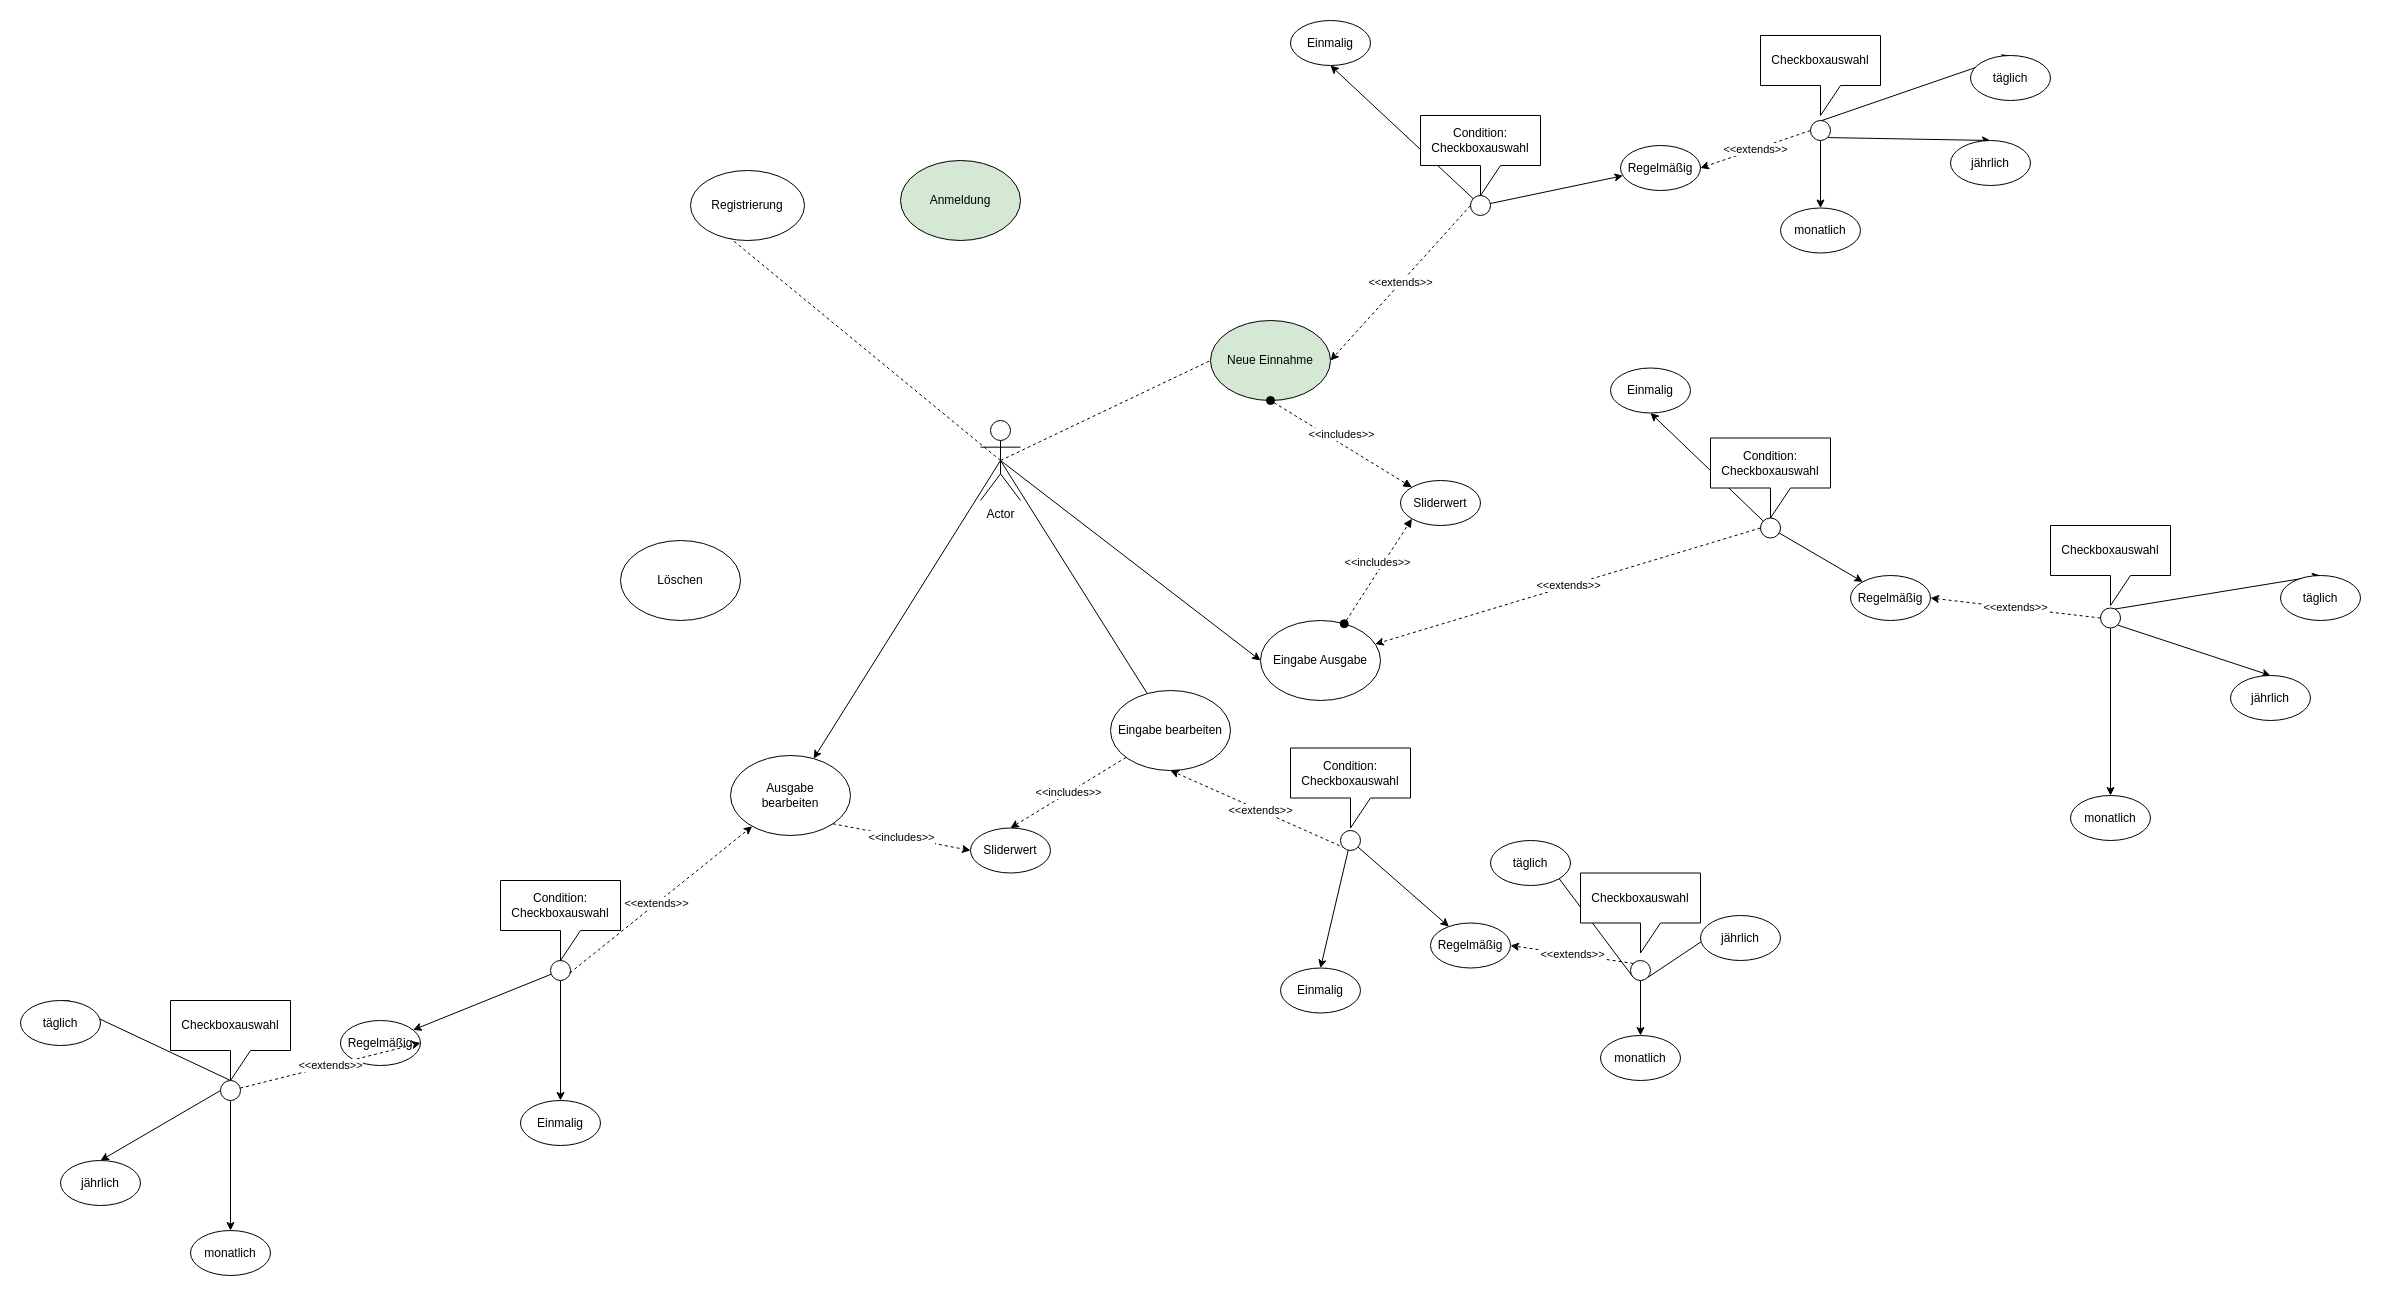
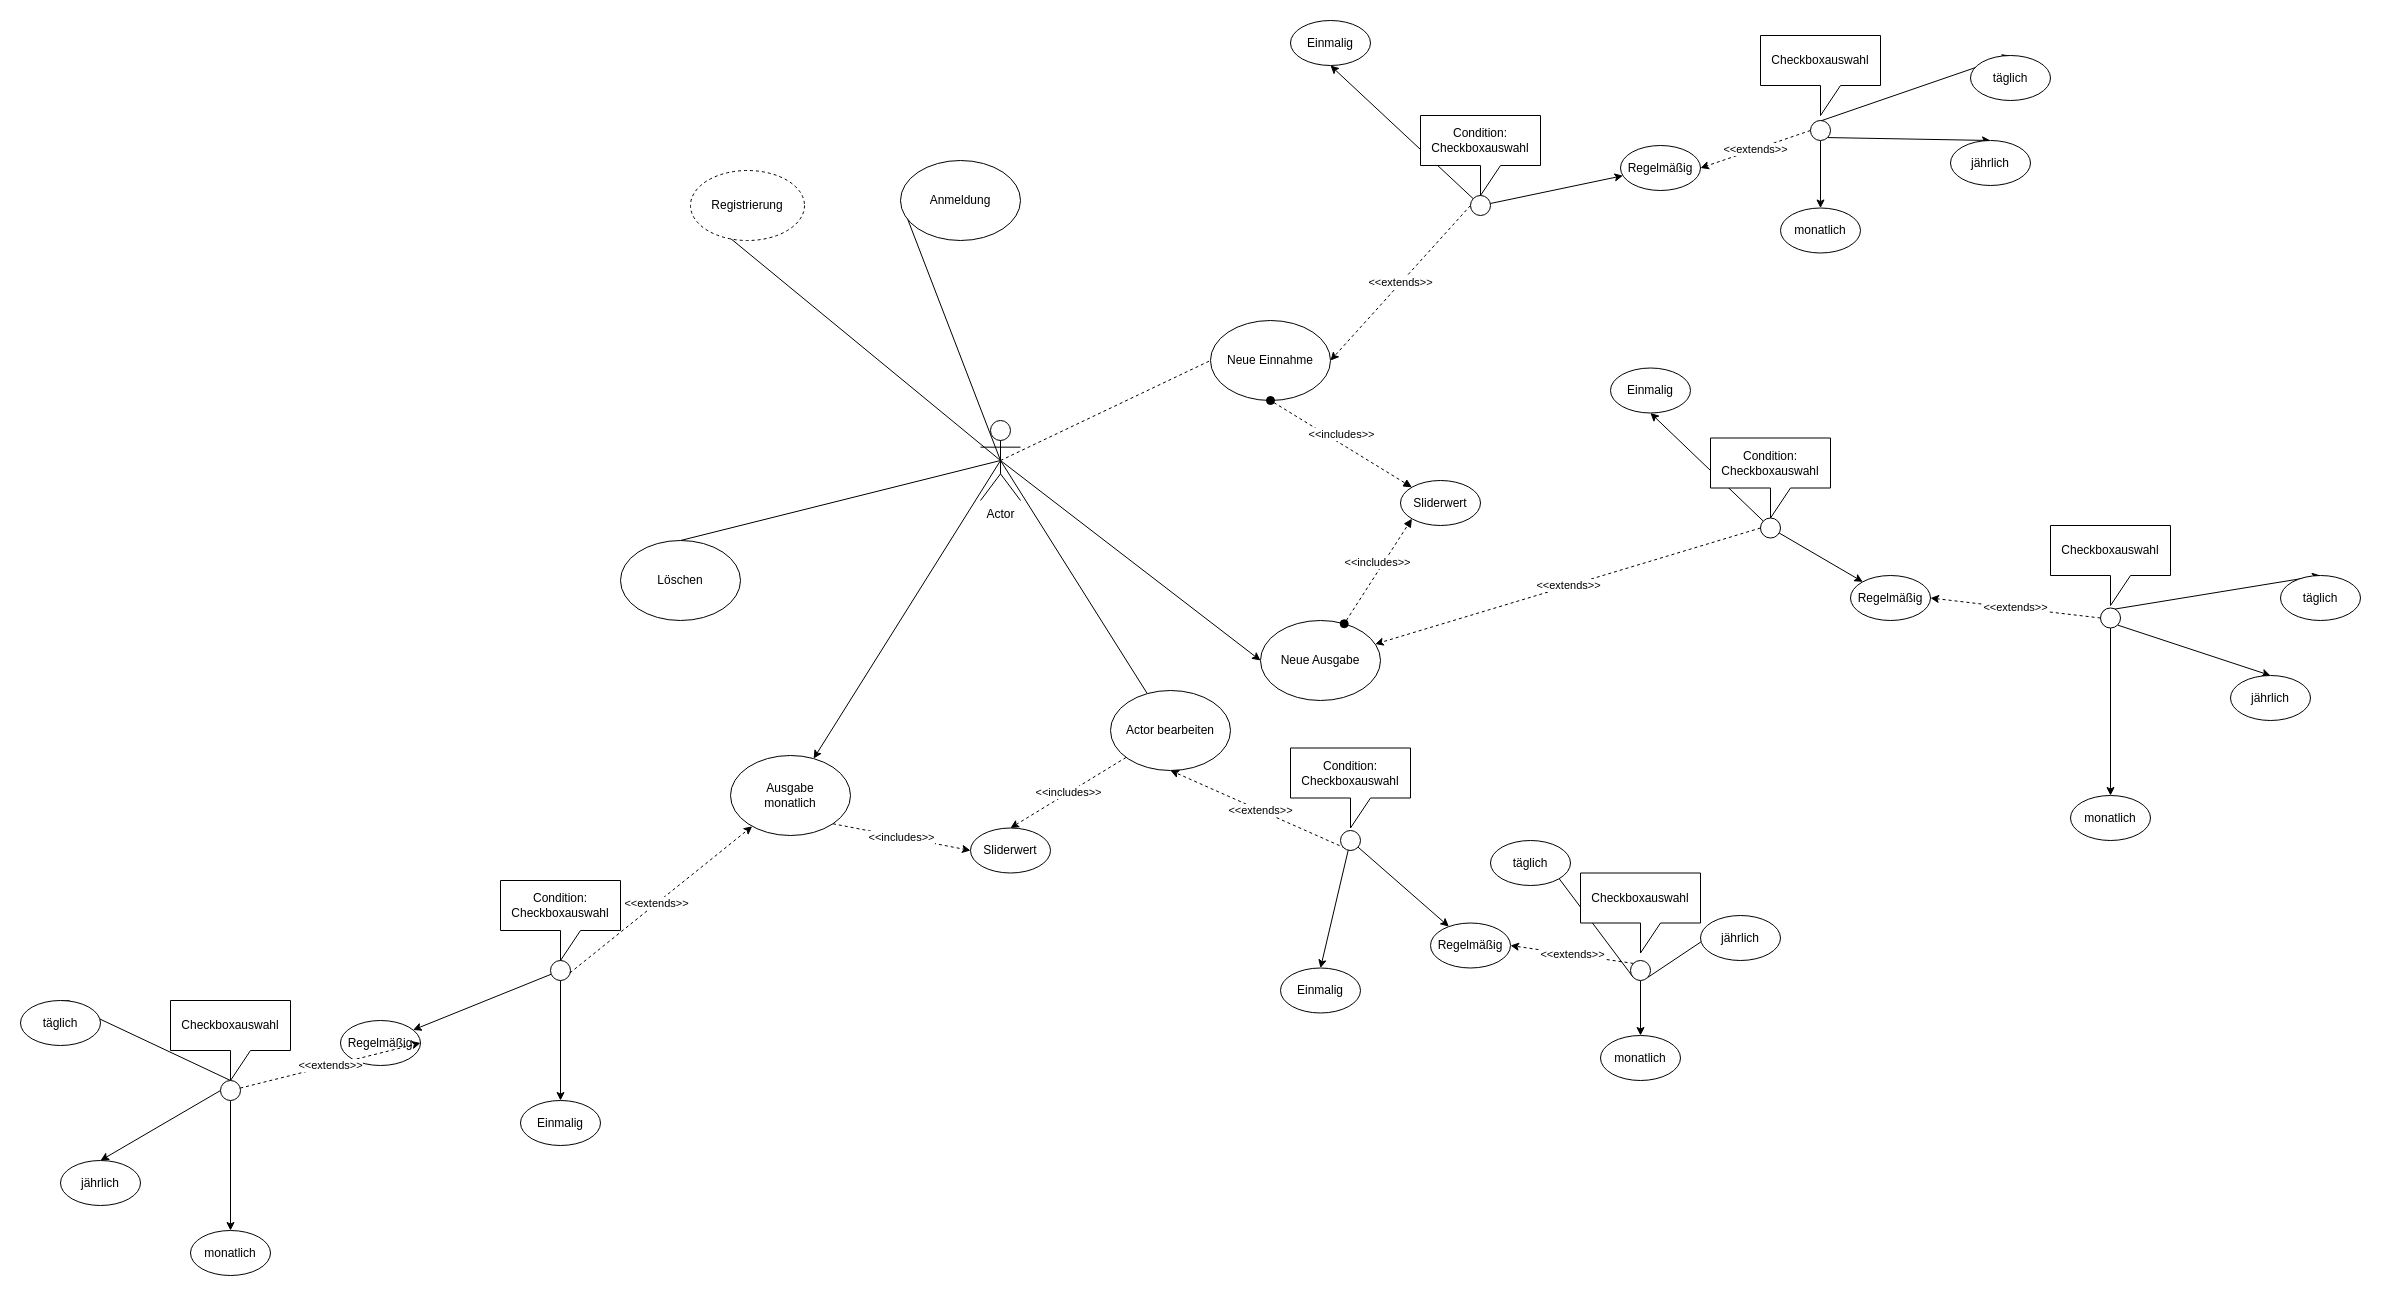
(961, 201) -> (961, 201)
(748, 206) -> (748, 206)
none -> (953, 337)
(862, 347) -> (862, 347)
(1271, 361) -> (1271, 361)
none -> (839, 501)
(1321, 661) -> (1321, 661)
(1171, 731) -> (1171, 731)
(791, 796) -> (791, 796)
